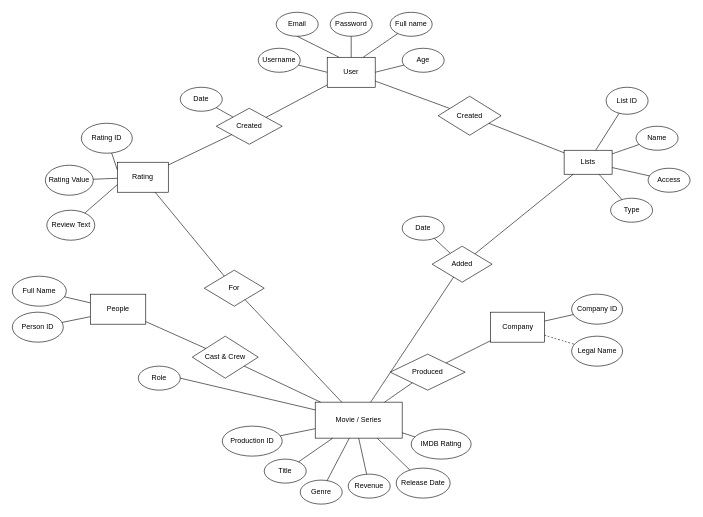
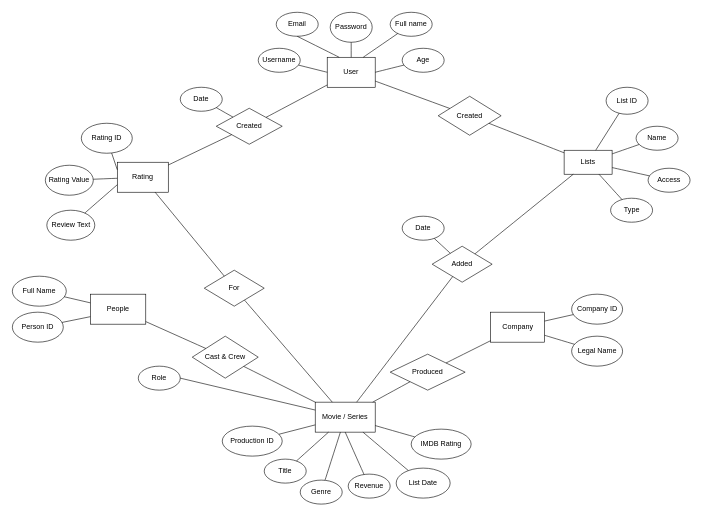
(351, 24) -> (351, 27)
(558, 340) -> (558, 340)
(359, 420) -> (345, 417)
(423, 483) -> (423, 483)
